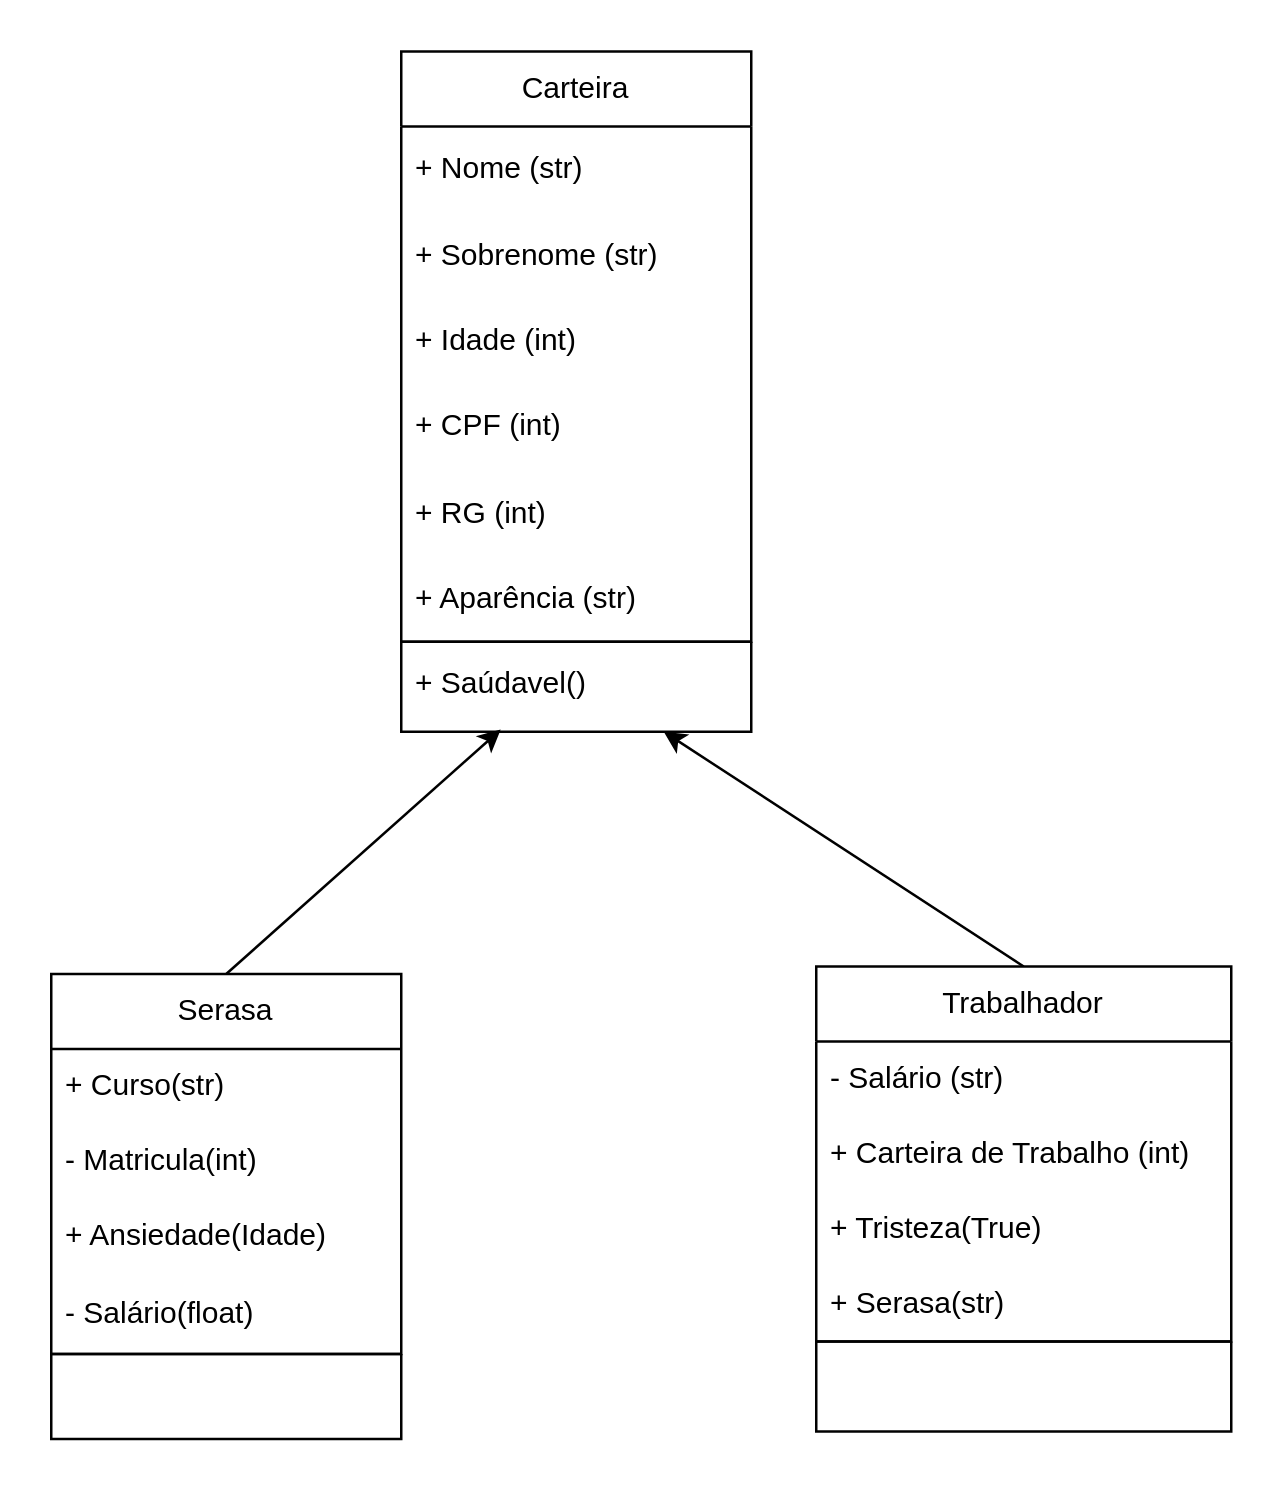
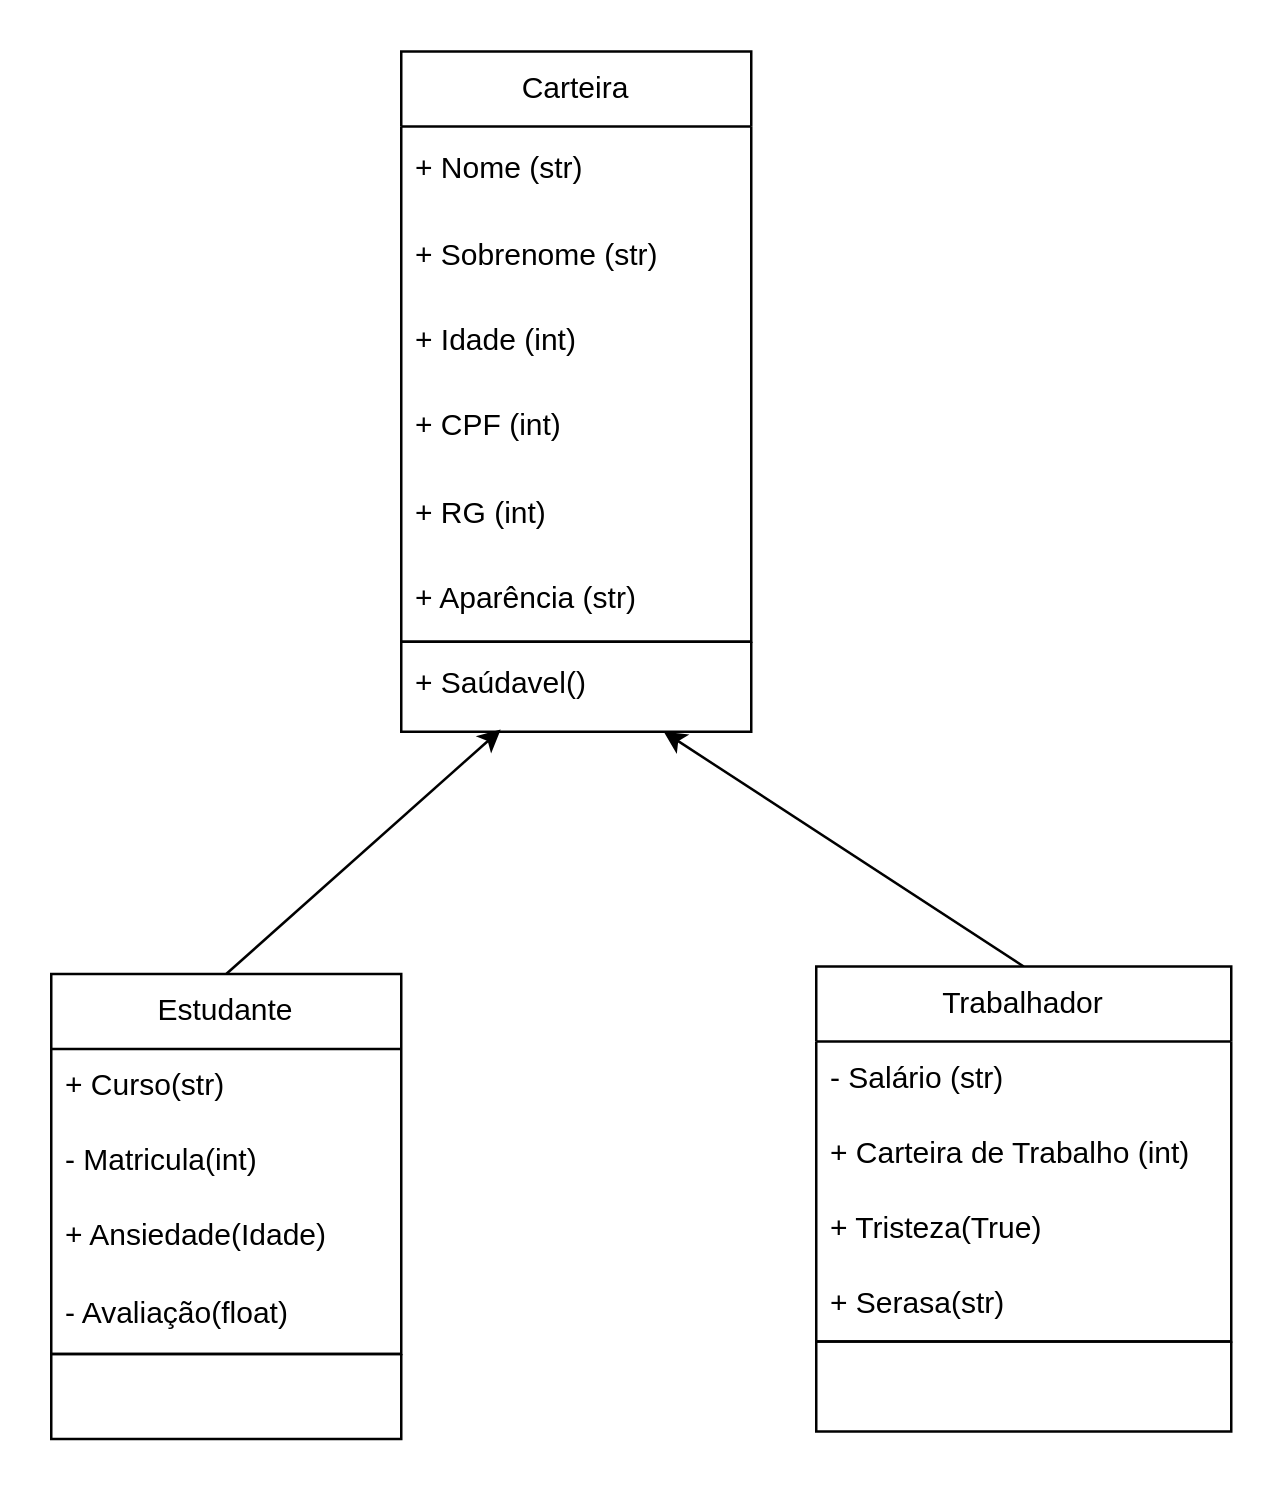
(226, 1011) -> (226, 1011)
(185, 1314) -> (202, 1314)
